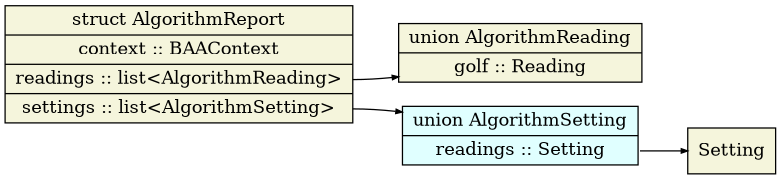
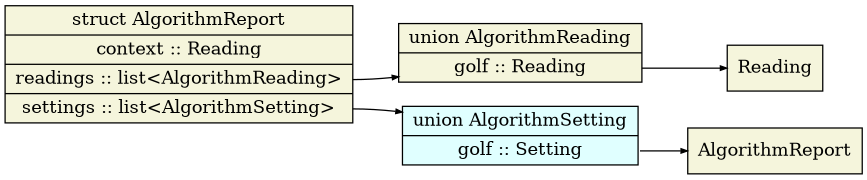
(179, 49) -> (179, 49)
none -> (775, 68)
(520, 150) -> (520, 150)
(732, 151) -> (775, 151)
